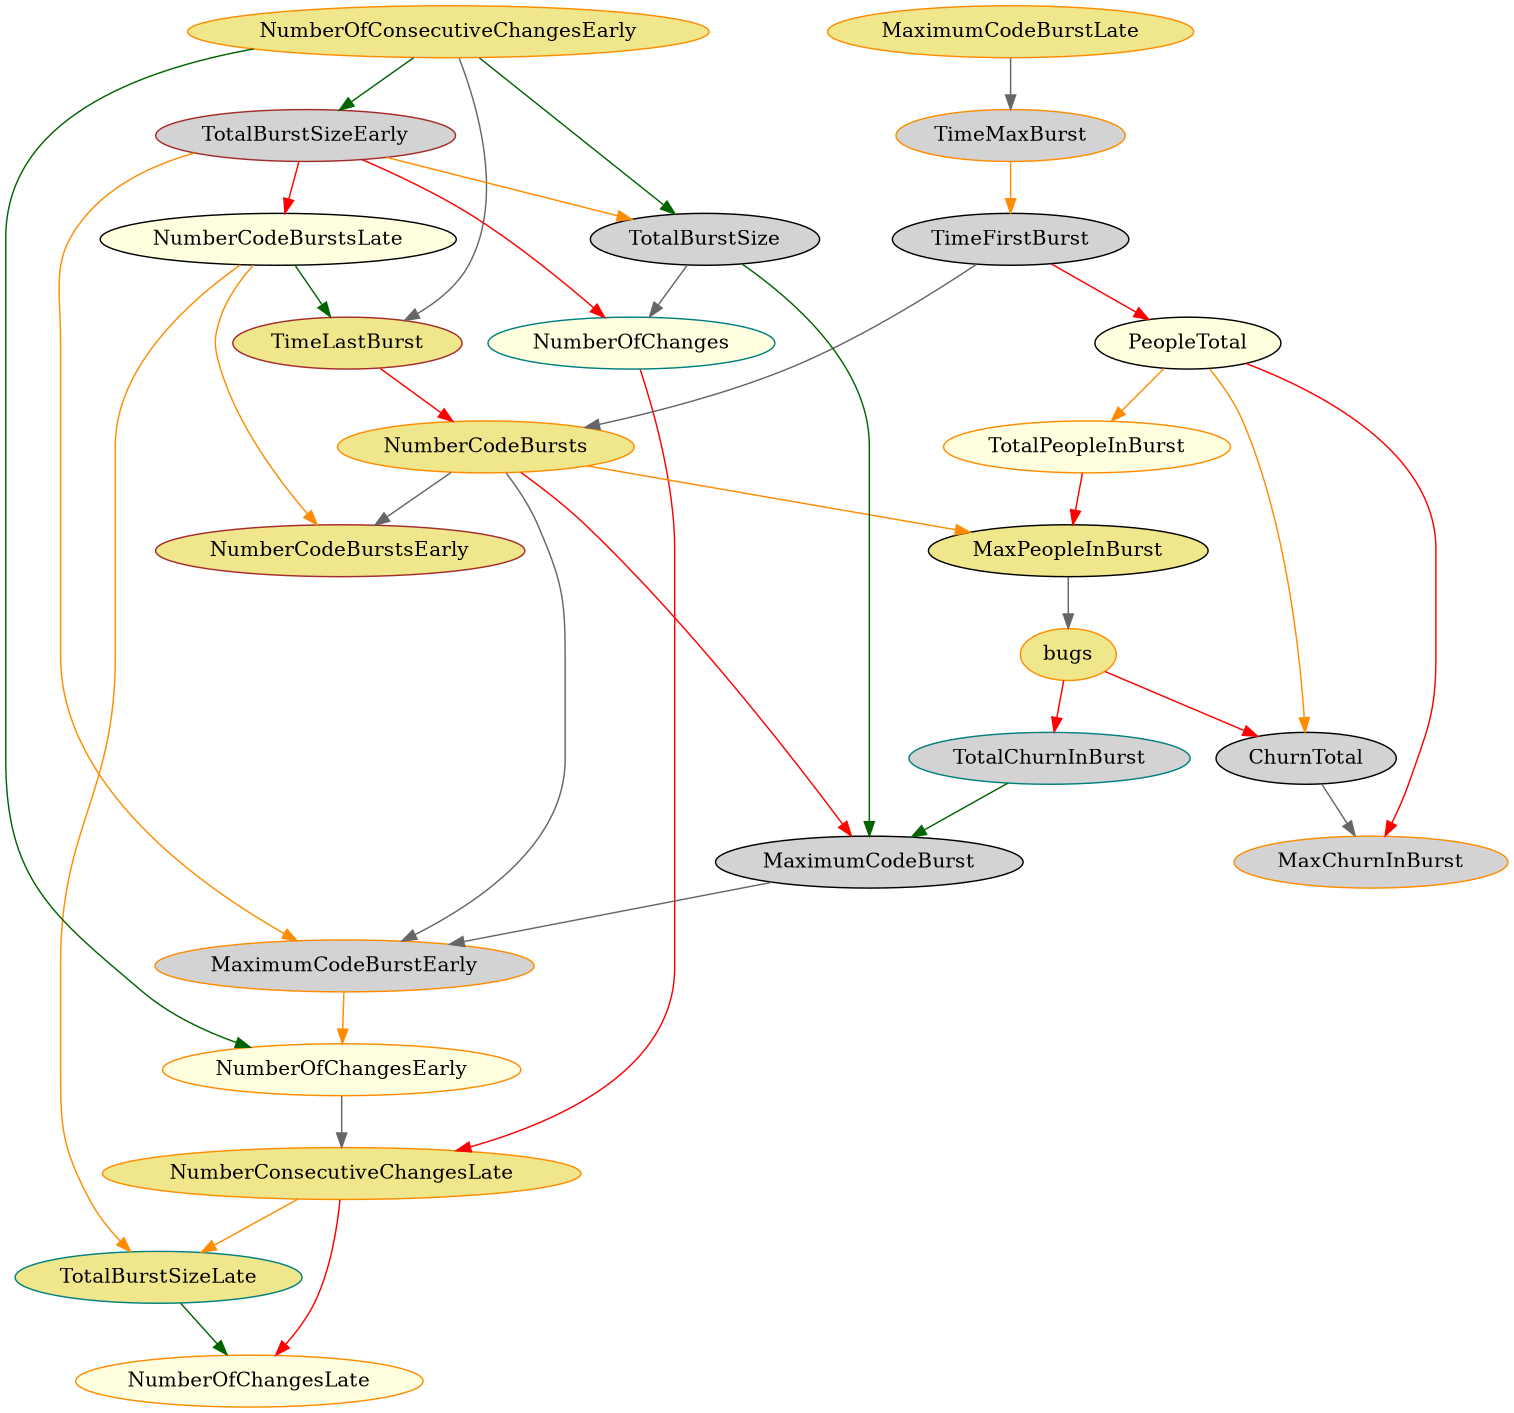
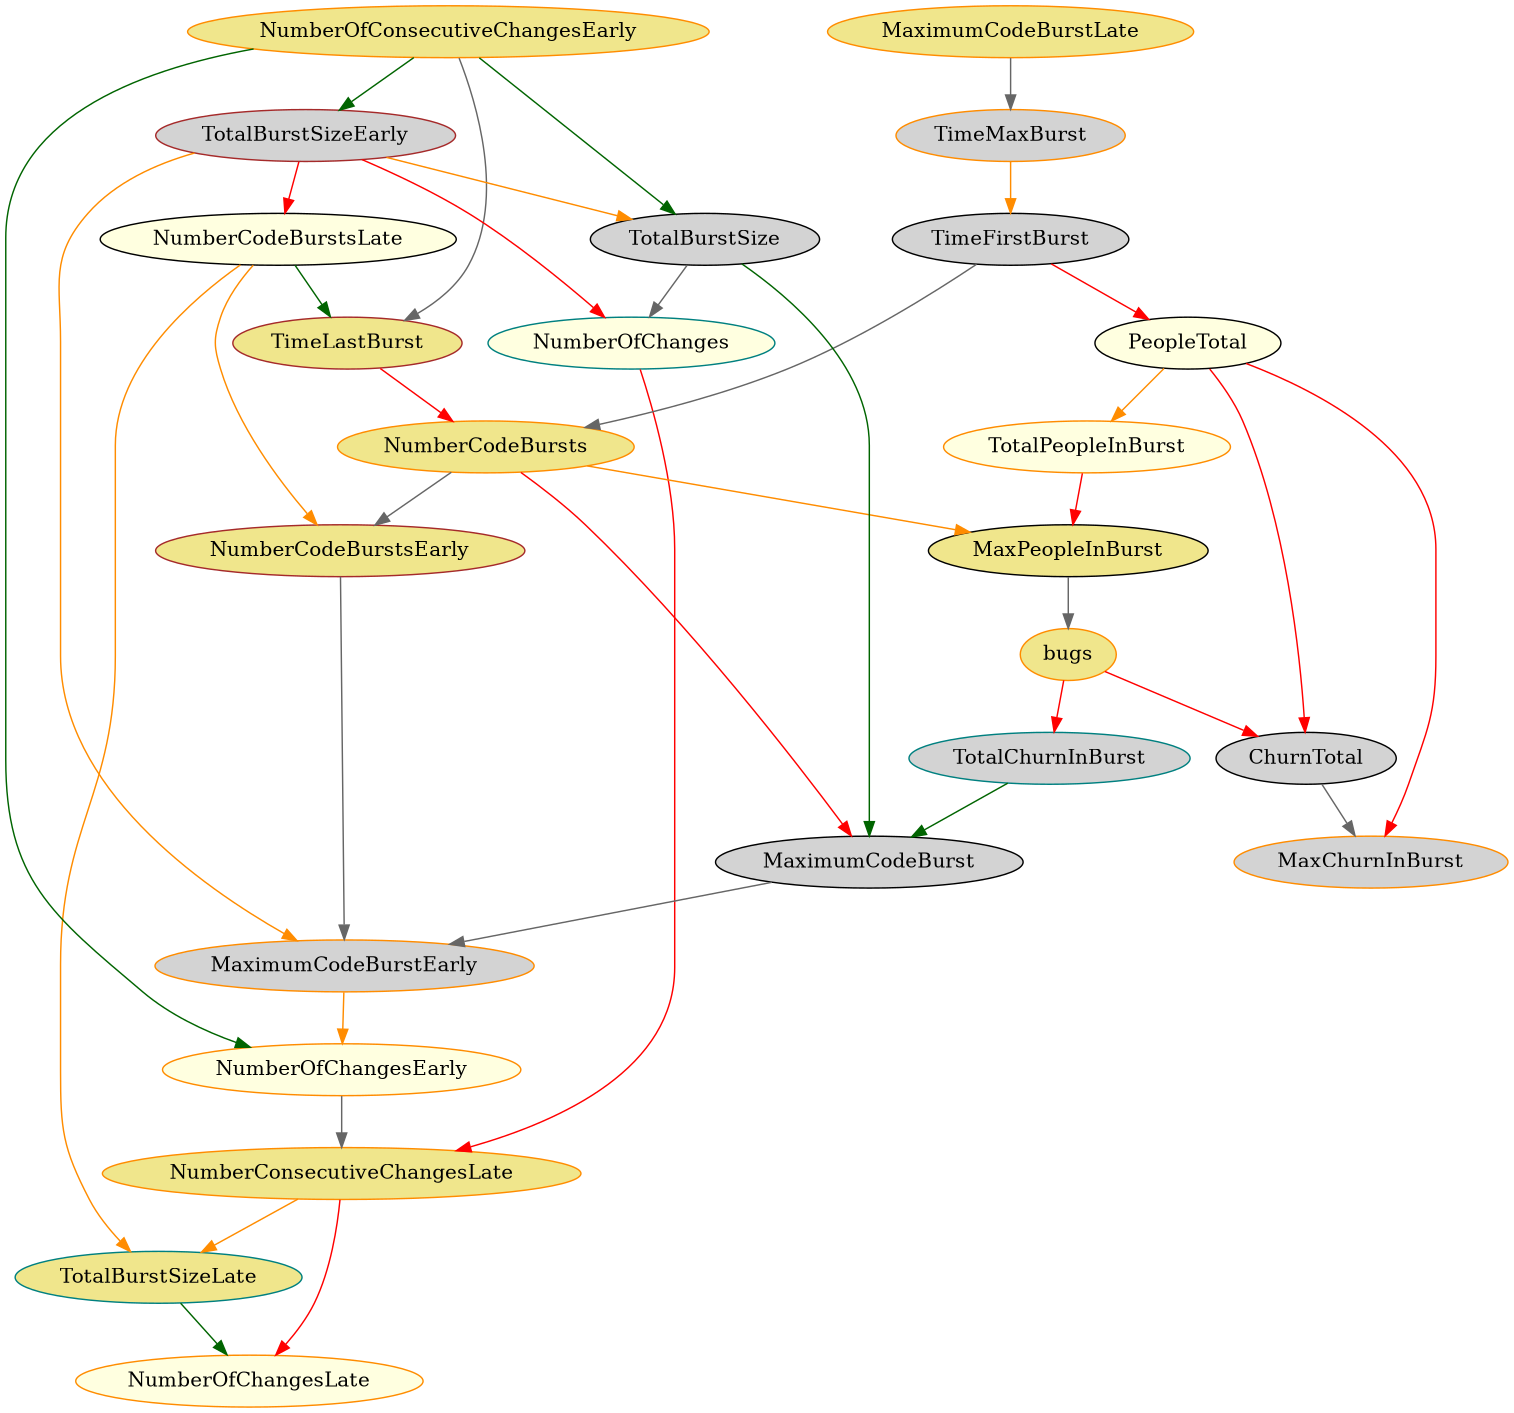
(1279, 537) -> (1279, 537)
(565, 731) -> (342, 751)
